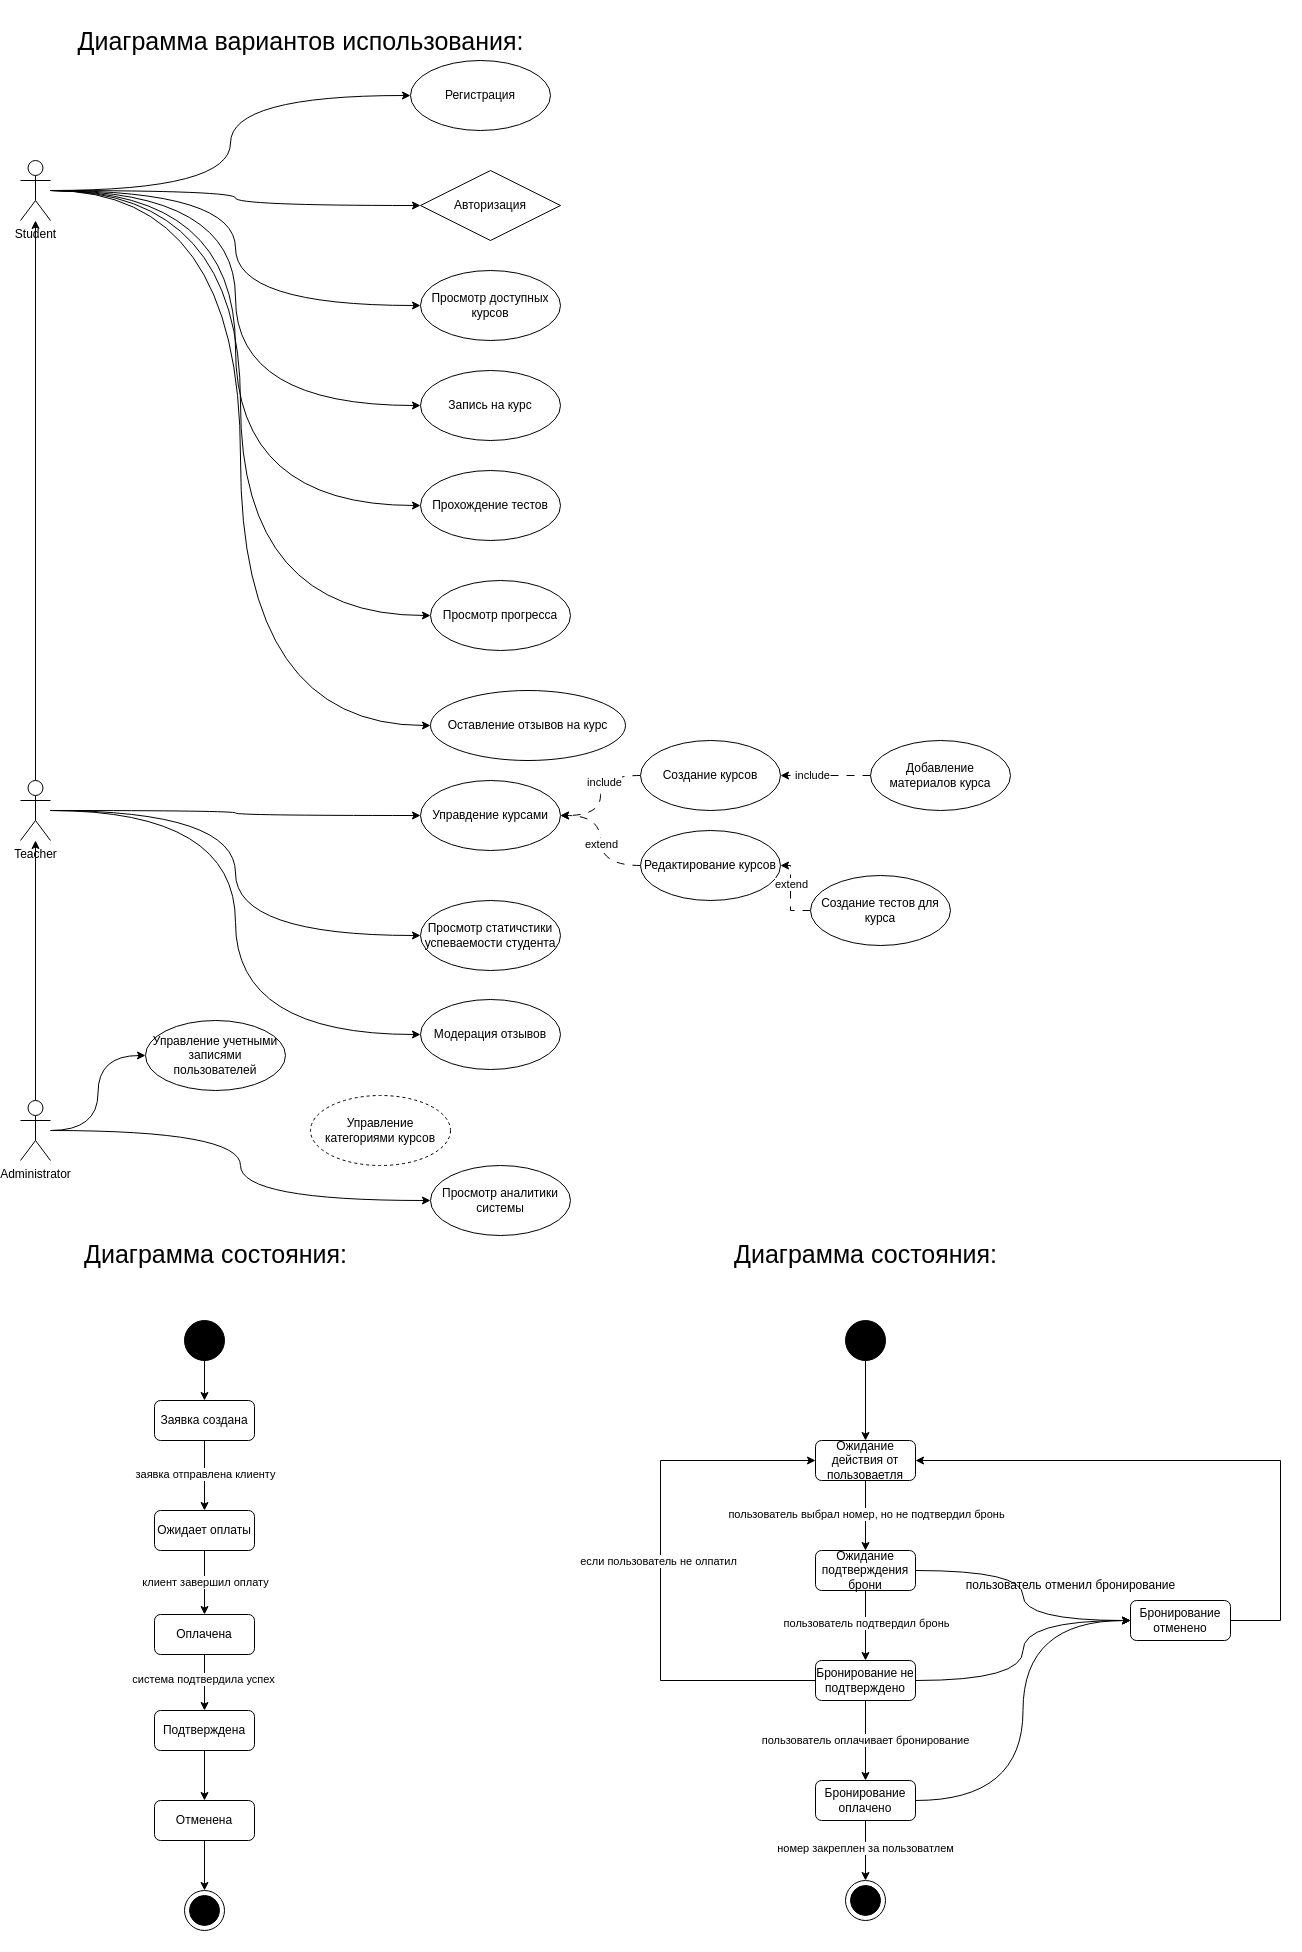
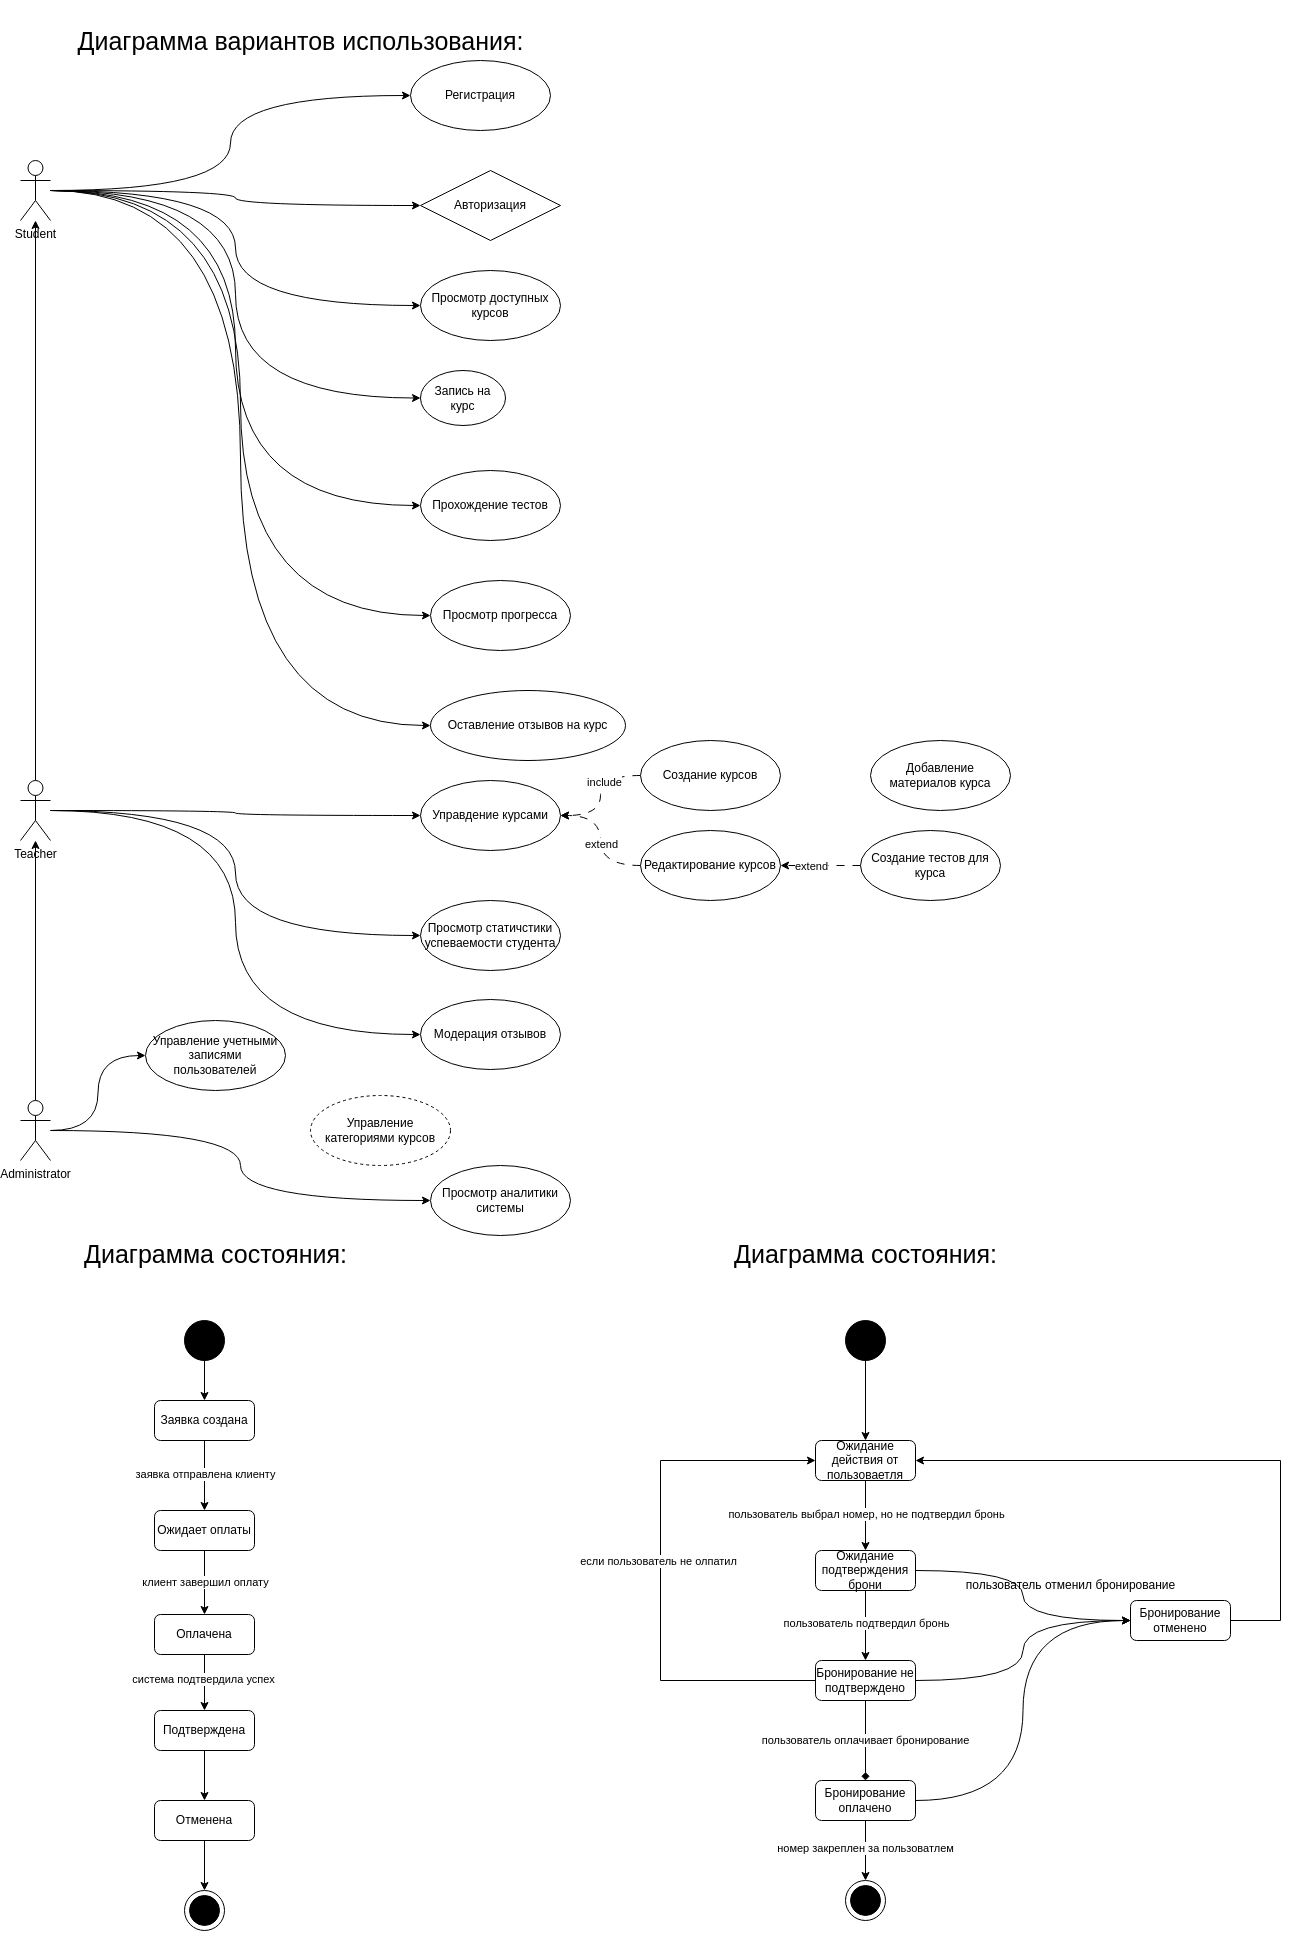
(491, 406) -> (463, 398)
(829, 776) -> none
(881, 911) -> (931, 866)
(866, 1772) -> (866, 1771)
